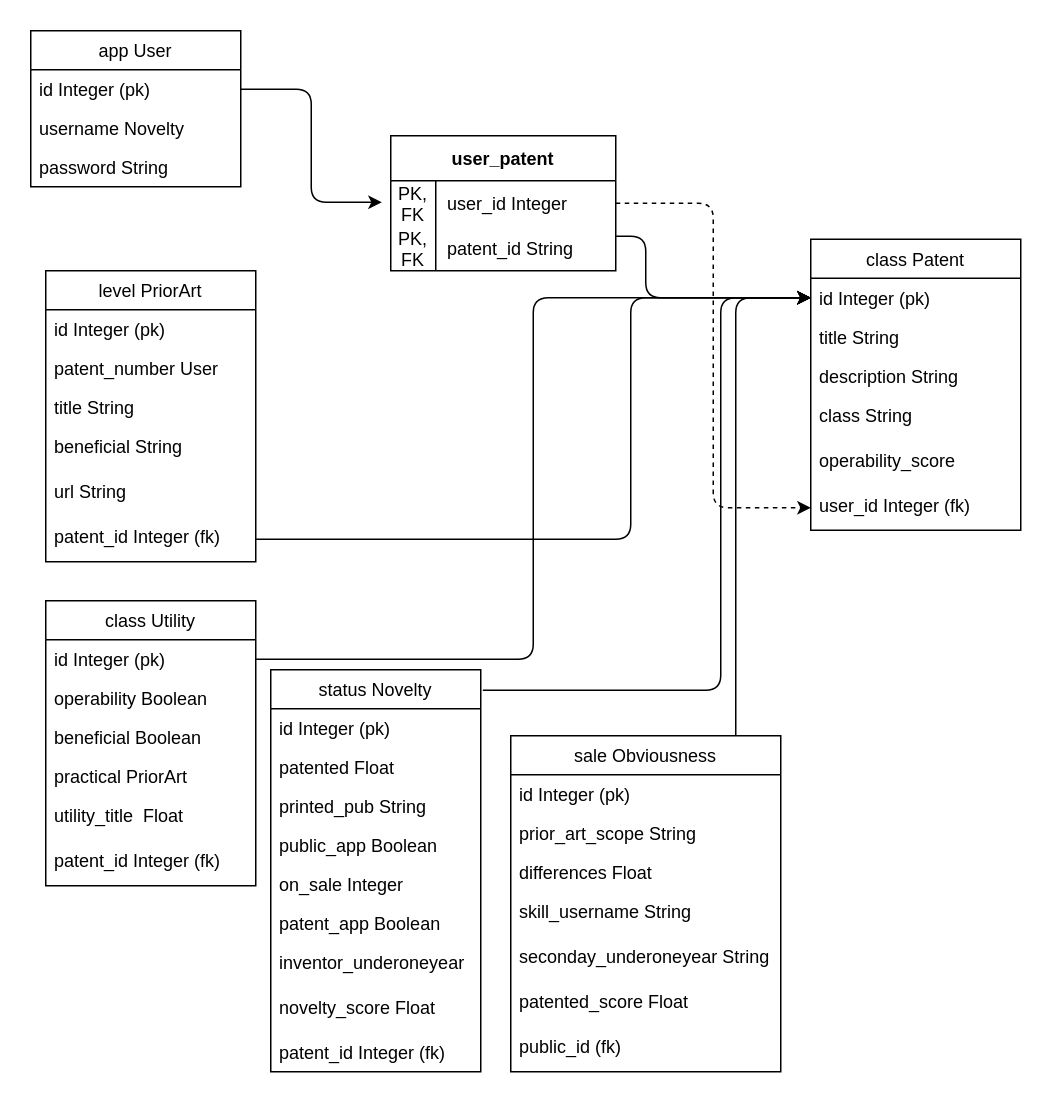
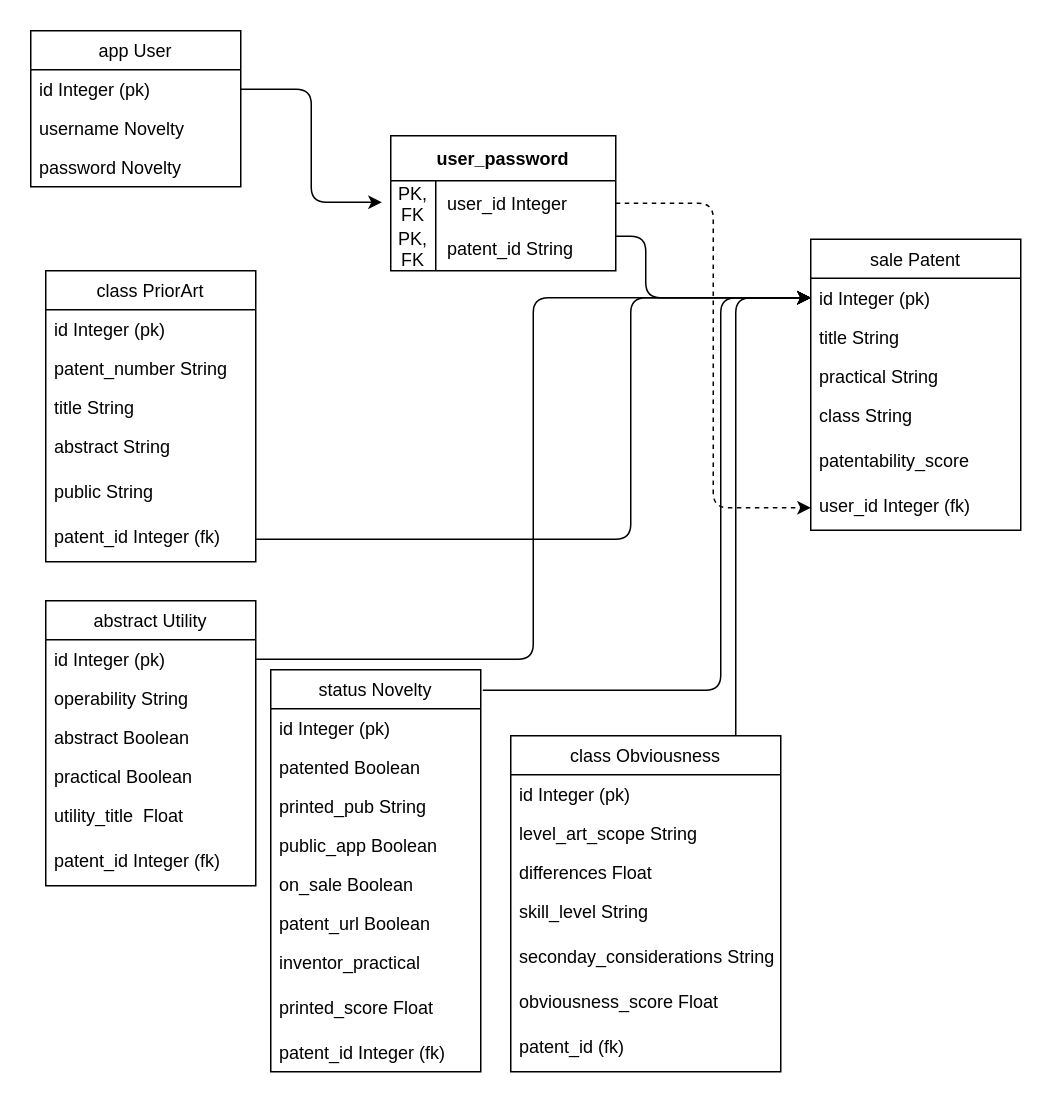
(503, 159) -> (503, 159)
(110, 168) -> (115, 168)
(915, 260) -> (915, 260)
(150, 291) -> (150, 291)
(142, 369) -> (150, 369)
(900, 377) -> (890, 377)
(128, 447) -> (125, 447)
(898, 461) -> (908, 461)
(97, 492) -> (110, 492)
(150, 621) -> (150, 621)
(138, 699) -> (133, 699)
(133, 738) -> (130, 738)
(645, 756) -> (645, 756)
(345, 768) -> (355, 768)
(135, 777) -> (130, 777)
(623, 834) -> (621, 834)
(350, 885) -> (348, 885)
(613, 912) -> (593, 912)
(365, 924) -> (363, 924)
(655, 957) -> (661, 957)
(383, 963) -> (363, 963)
(615, 1002) -> (628, 1002)
(368, 1008) -> (368, 1008)
(580, 1047) -> (585, 1047)
